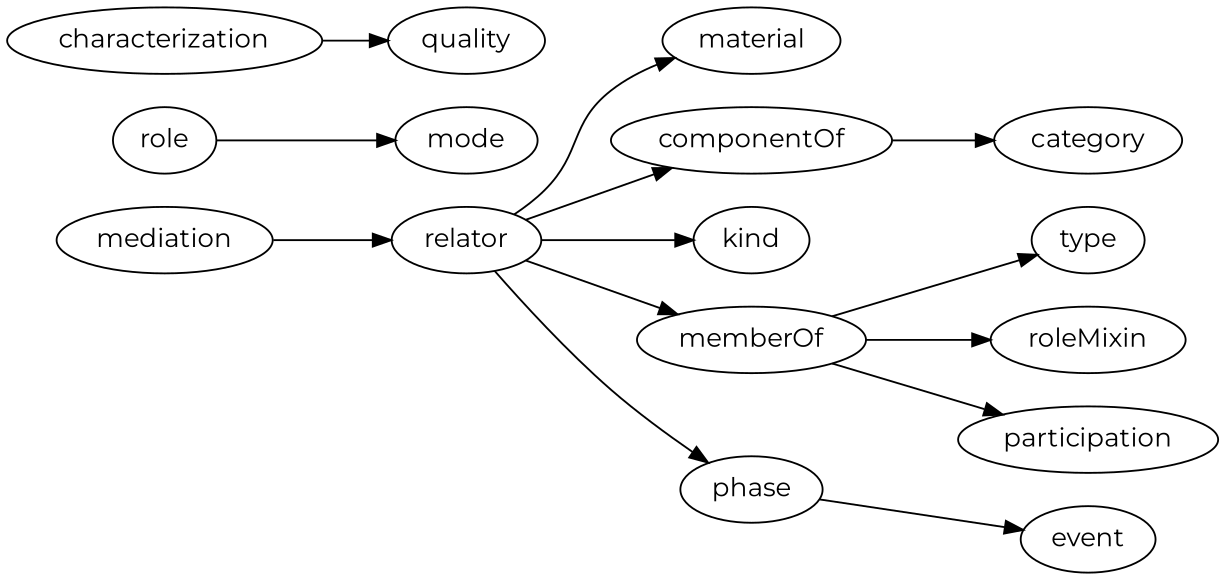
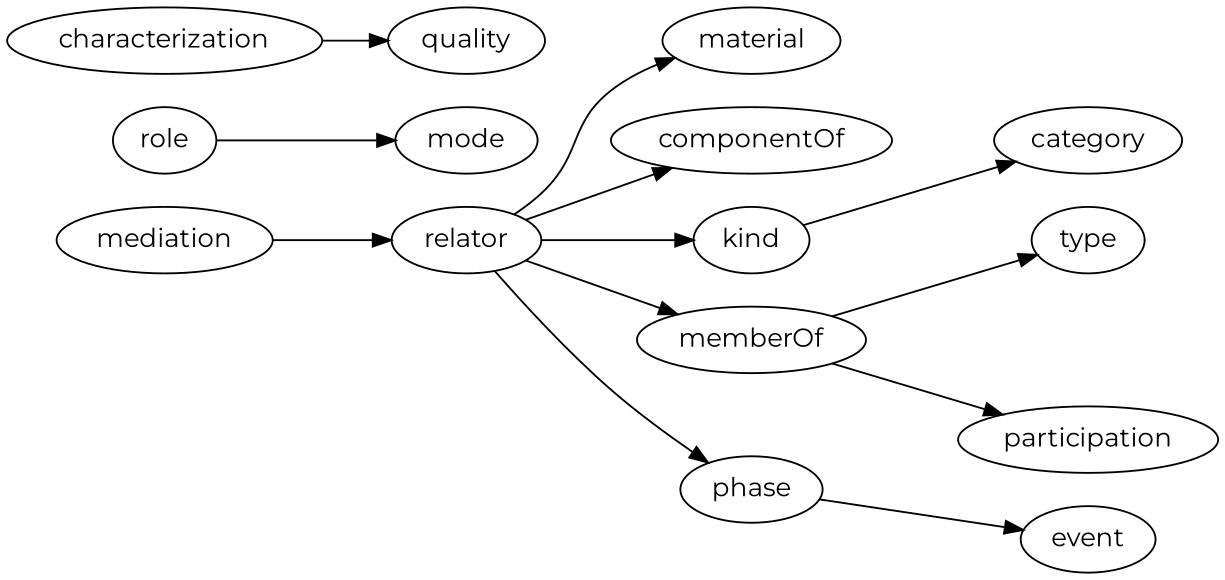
(934, 140) -> (901, 196)
(1088, 340) -> none
